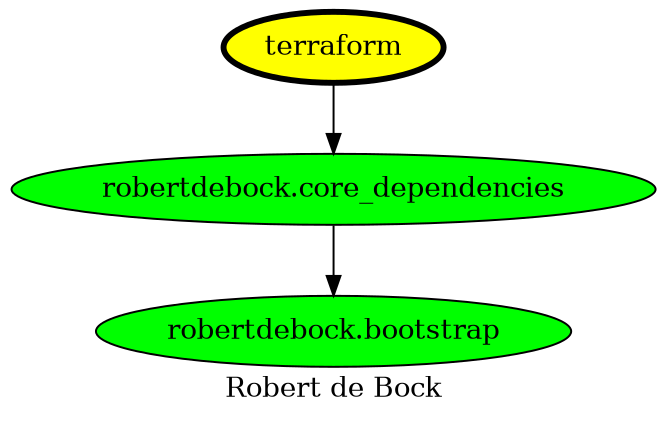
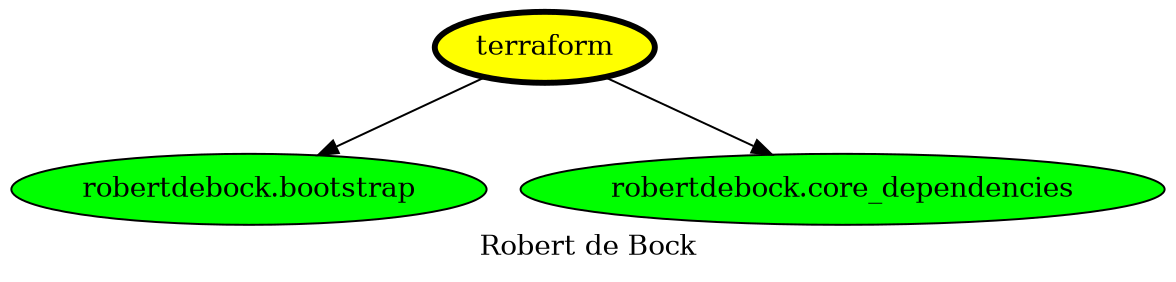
(334, 251) -> (411, 112)
